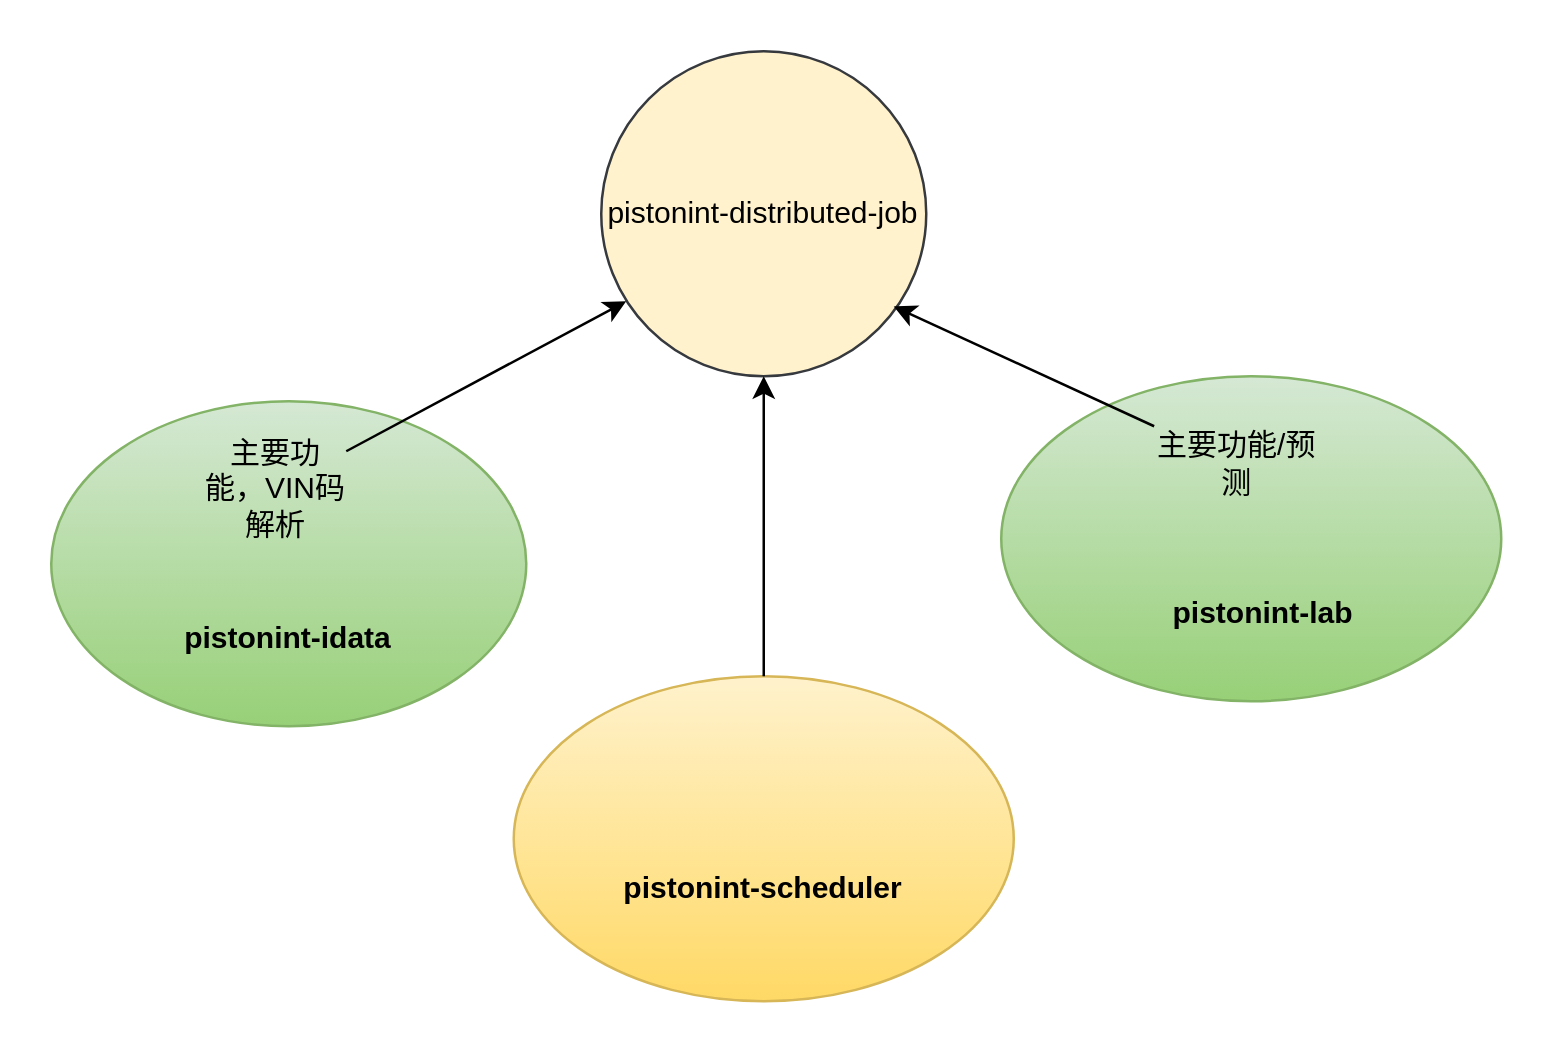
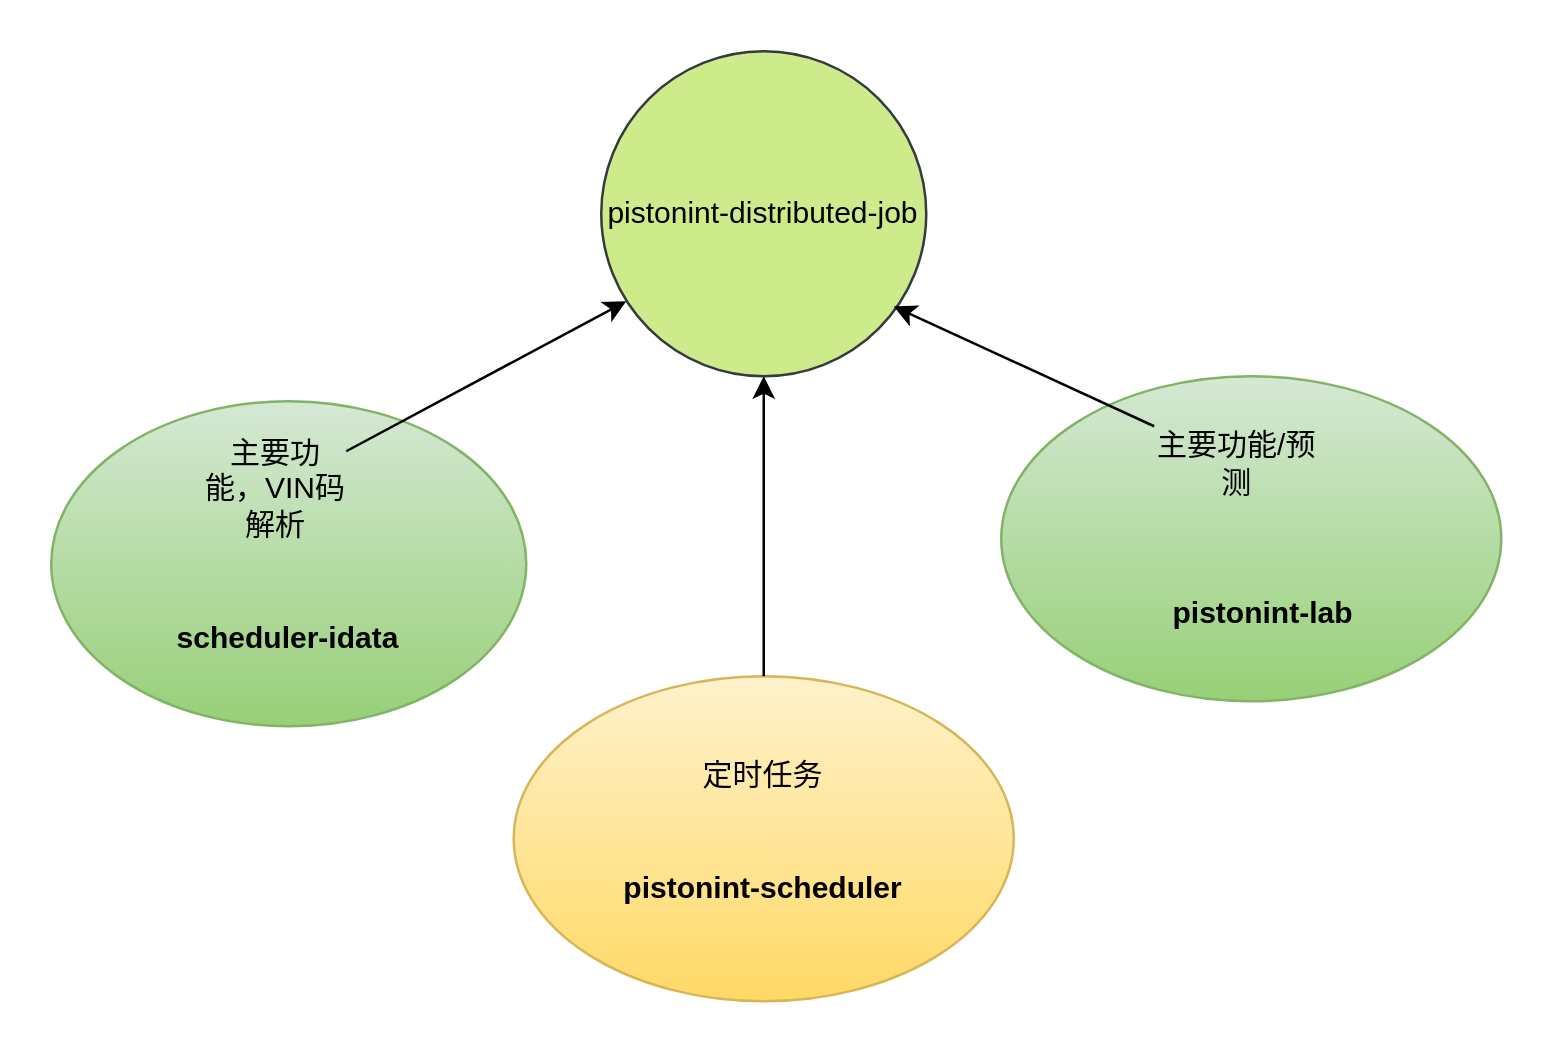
(764, 214) -> (764, 214)
(289, 639) -> (289, 639)
none -> (764, 776)
